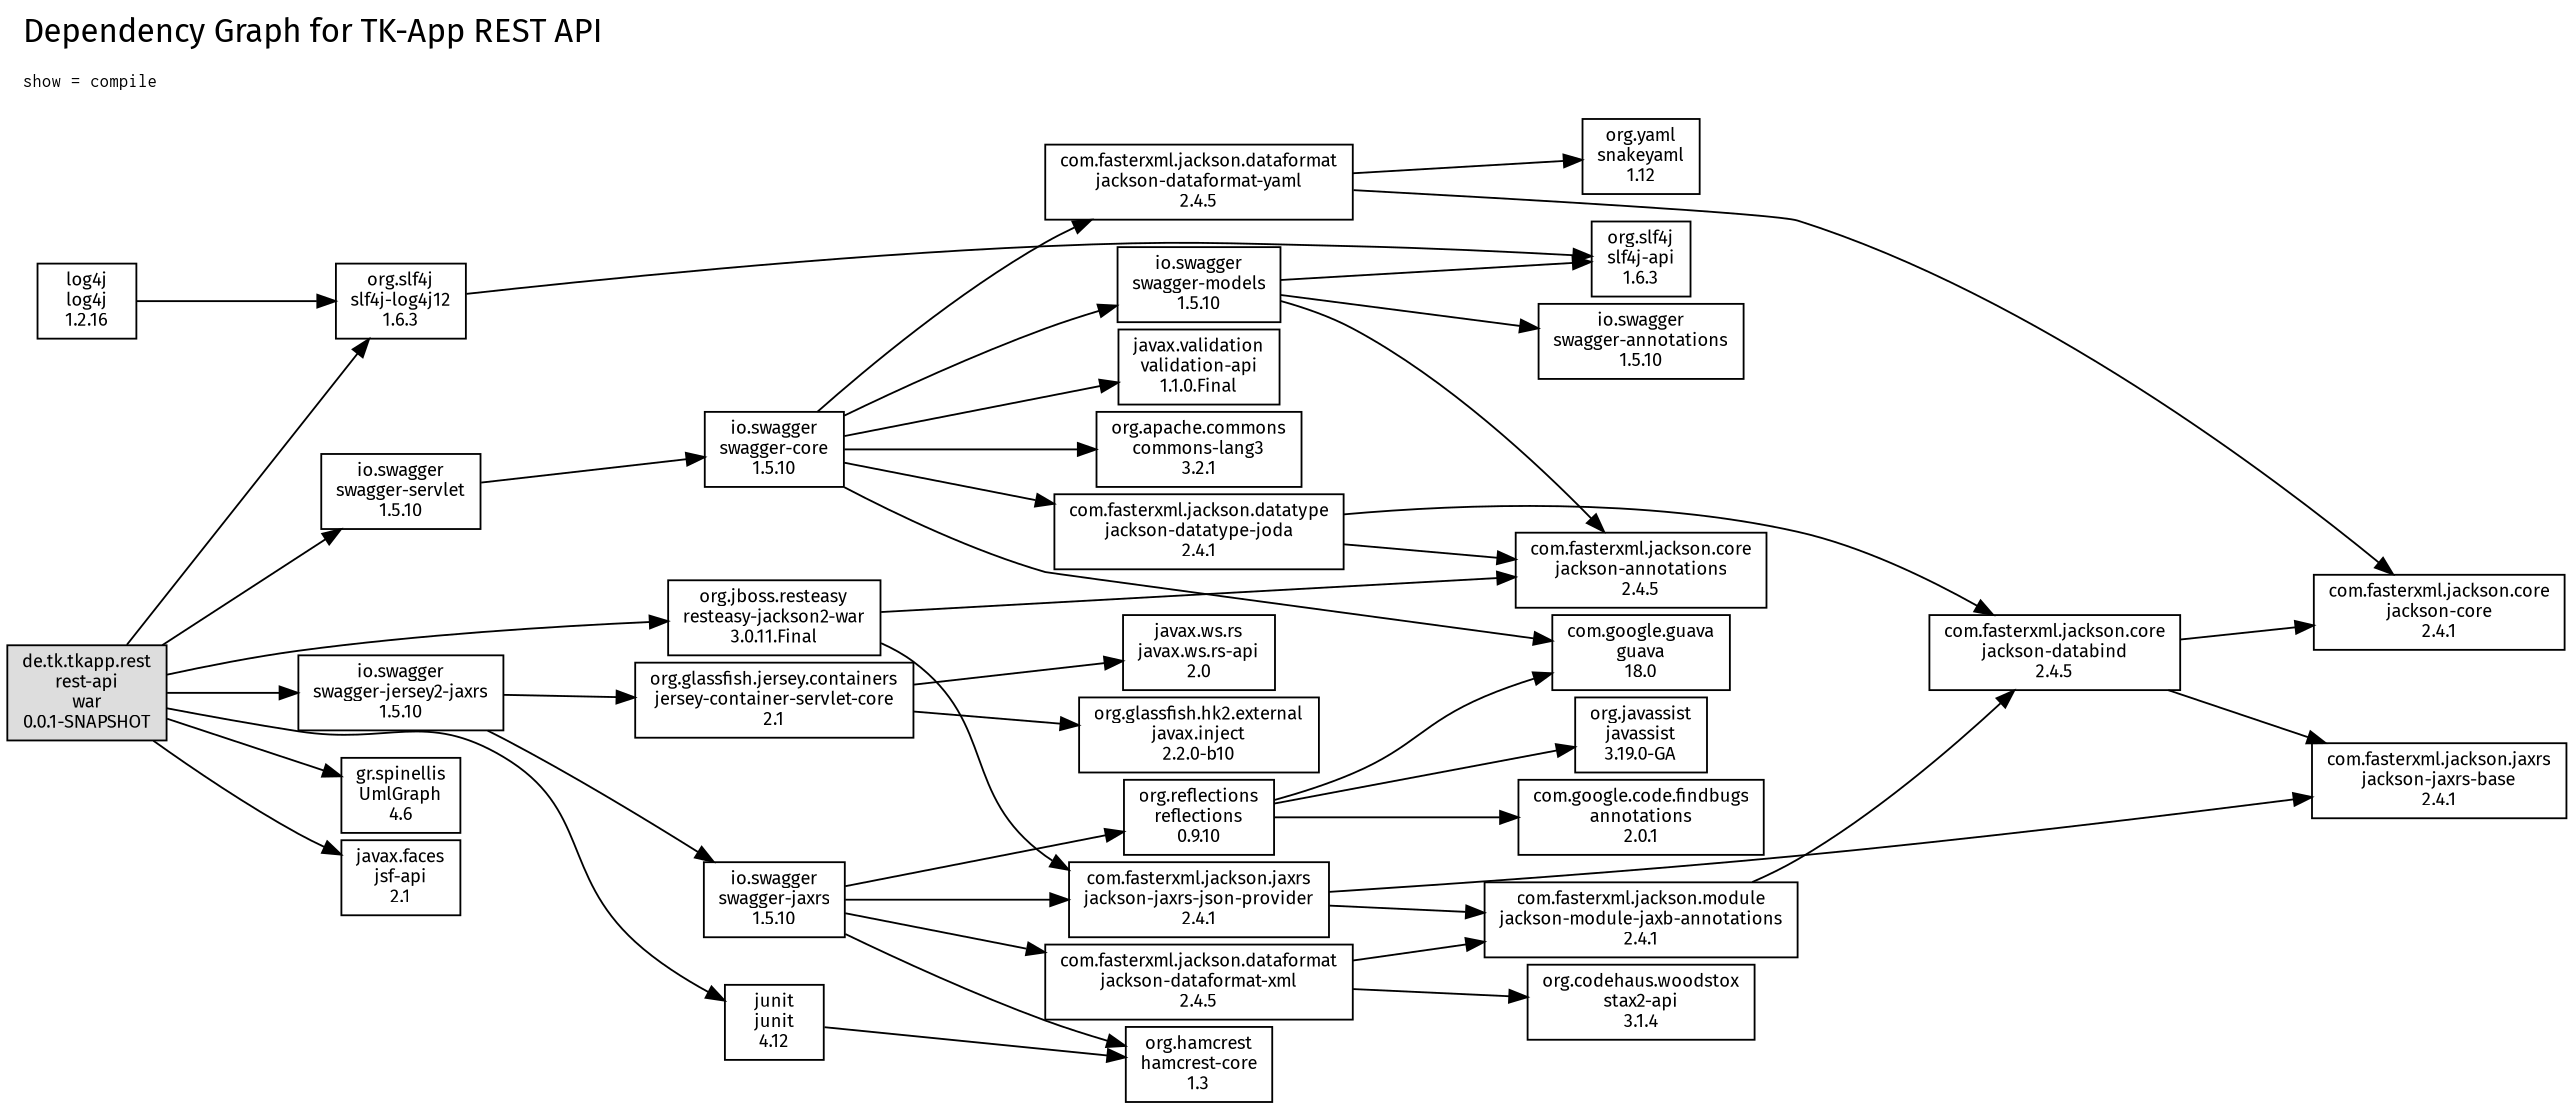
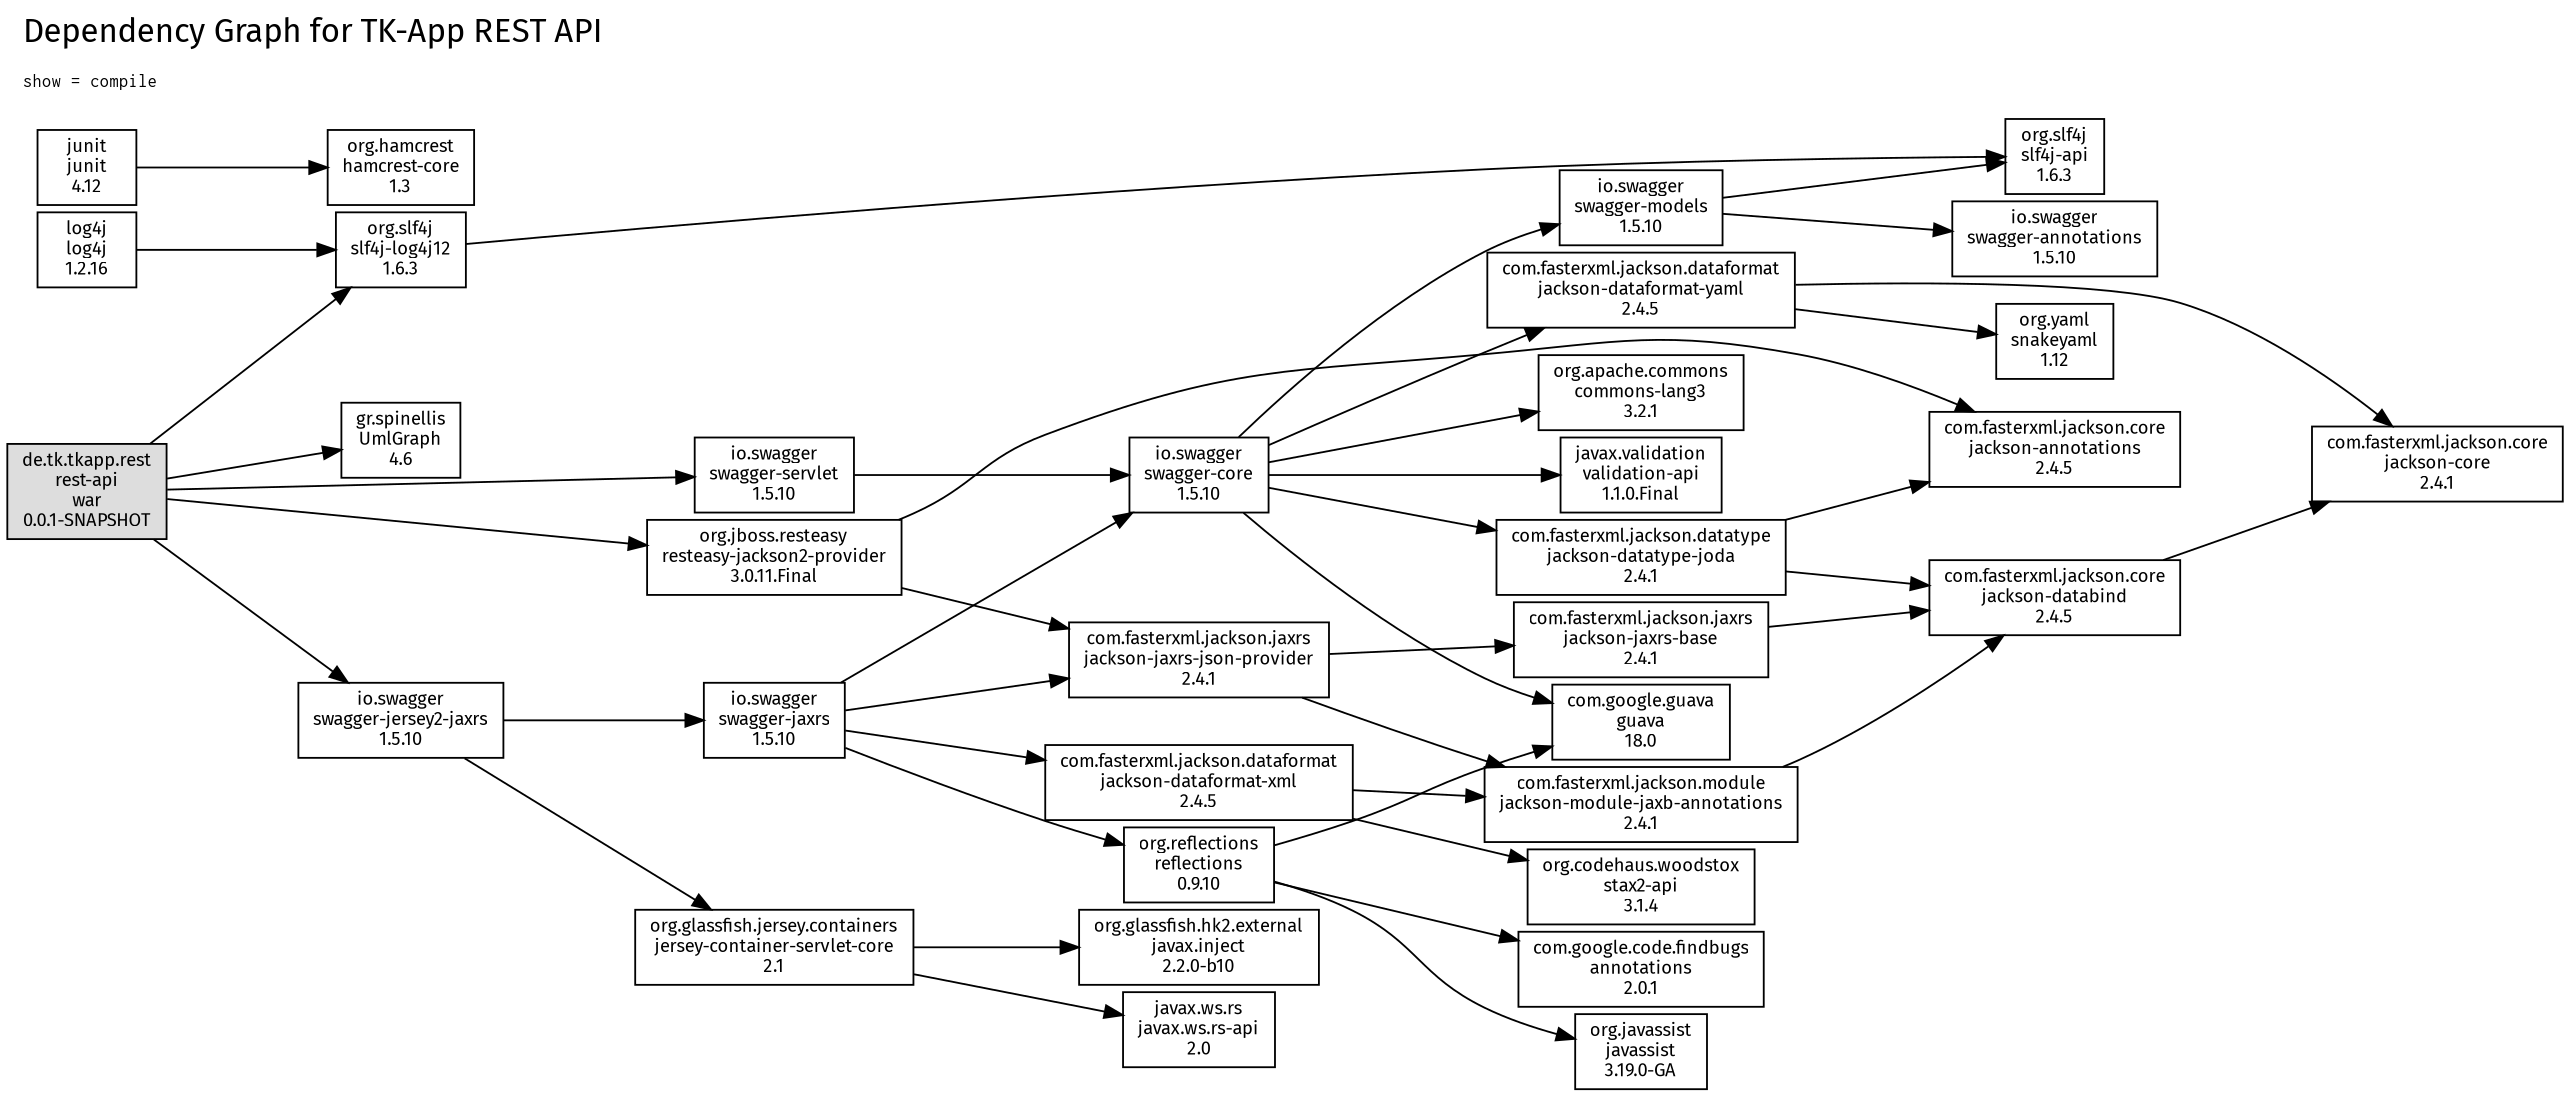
(1448, 391) -> none
(774, 618) -> (774, 557)
(2238, 714) -> (1839, 620)
(493, 752) -> none
(401, 878) -> none
(974, 992) -> (992, 594)
